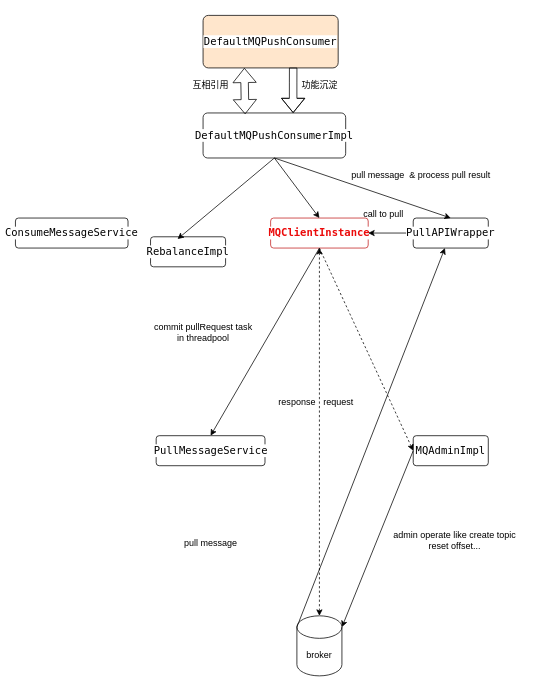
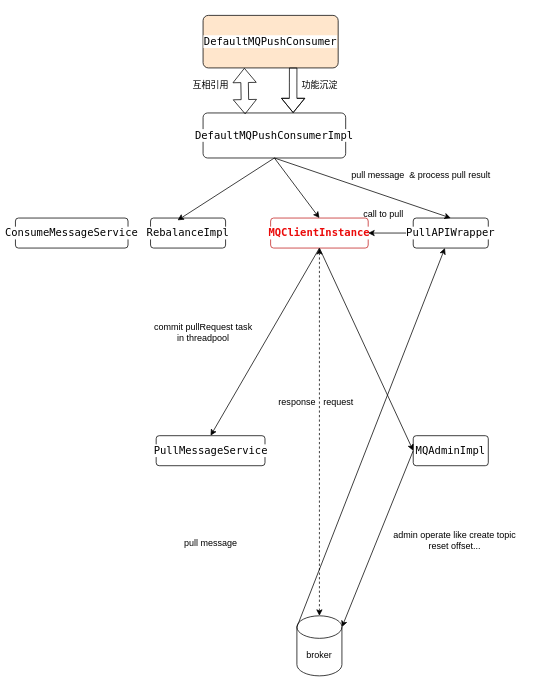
(188, 252) -> (188, 233)
(365, 348) -> (365, 348)
